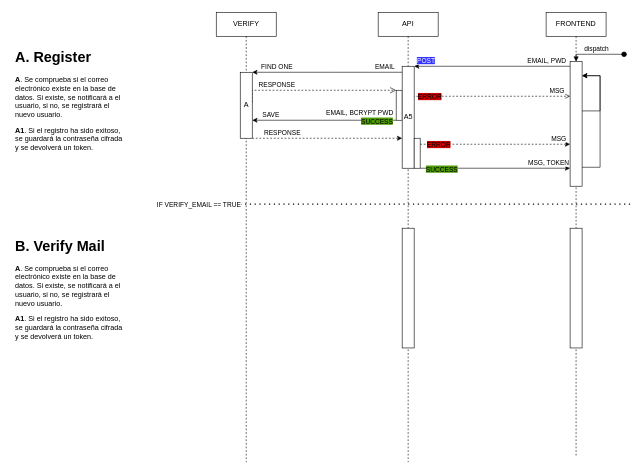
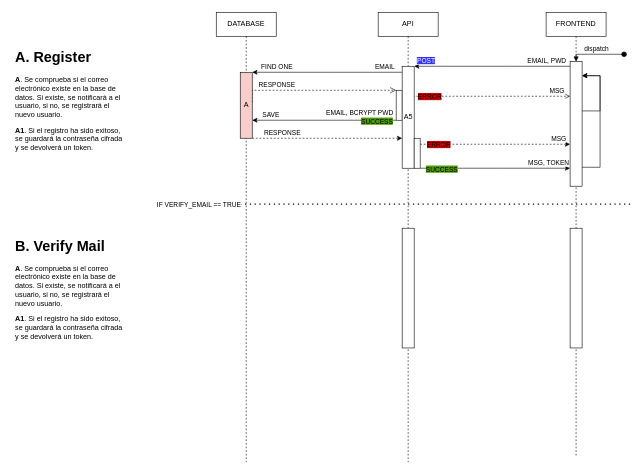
(246, 24) -> (246, 24)
(246, 105) -> (246, 105)
